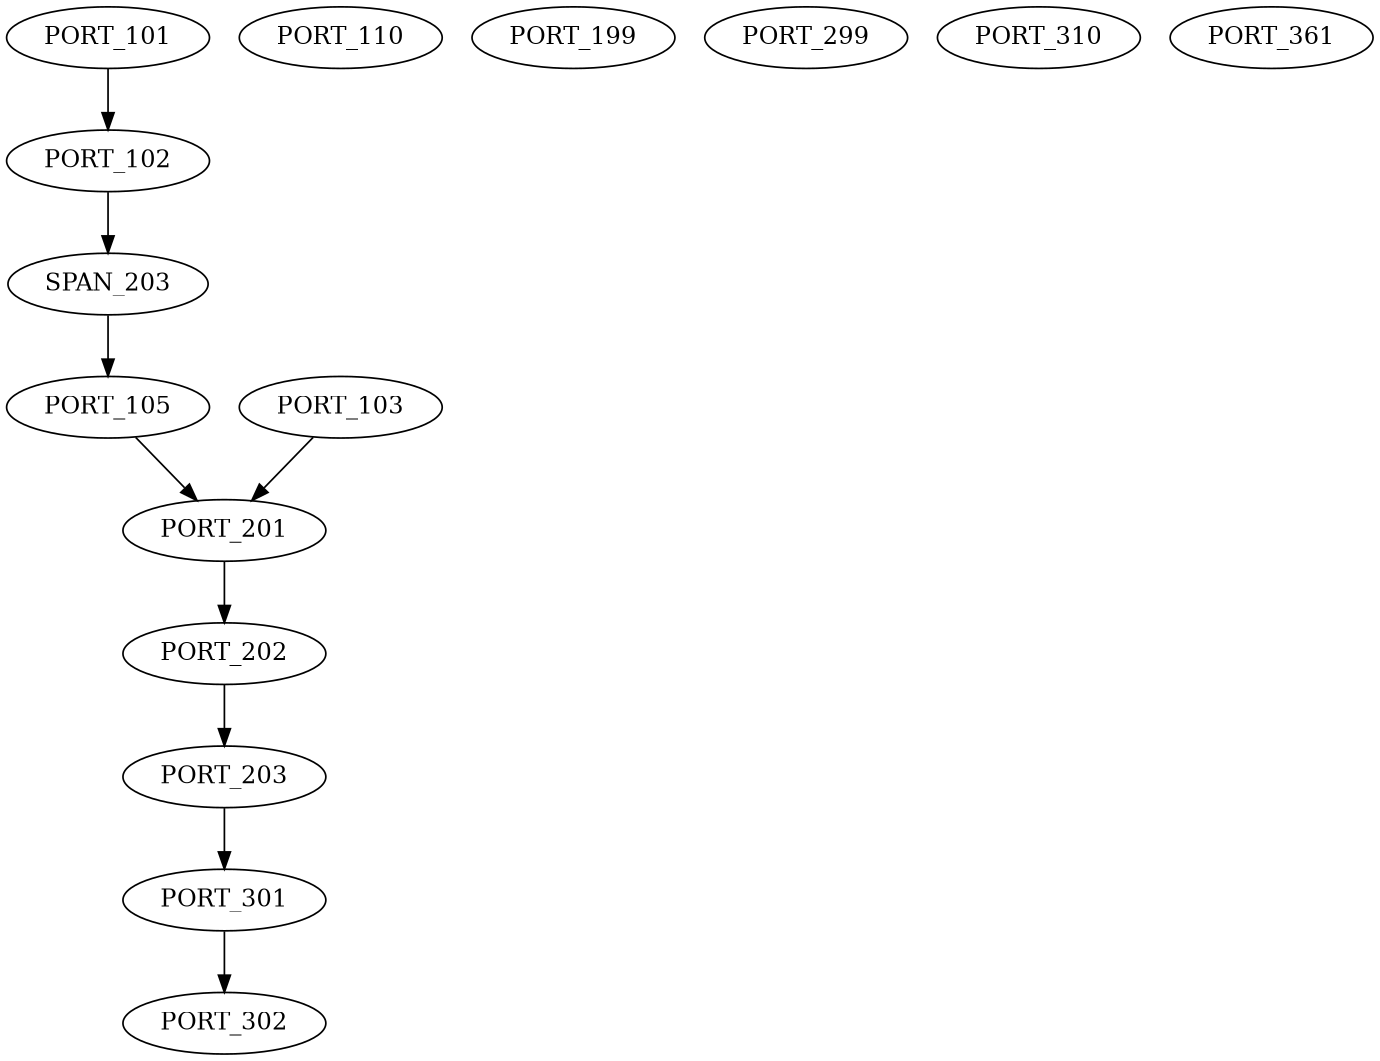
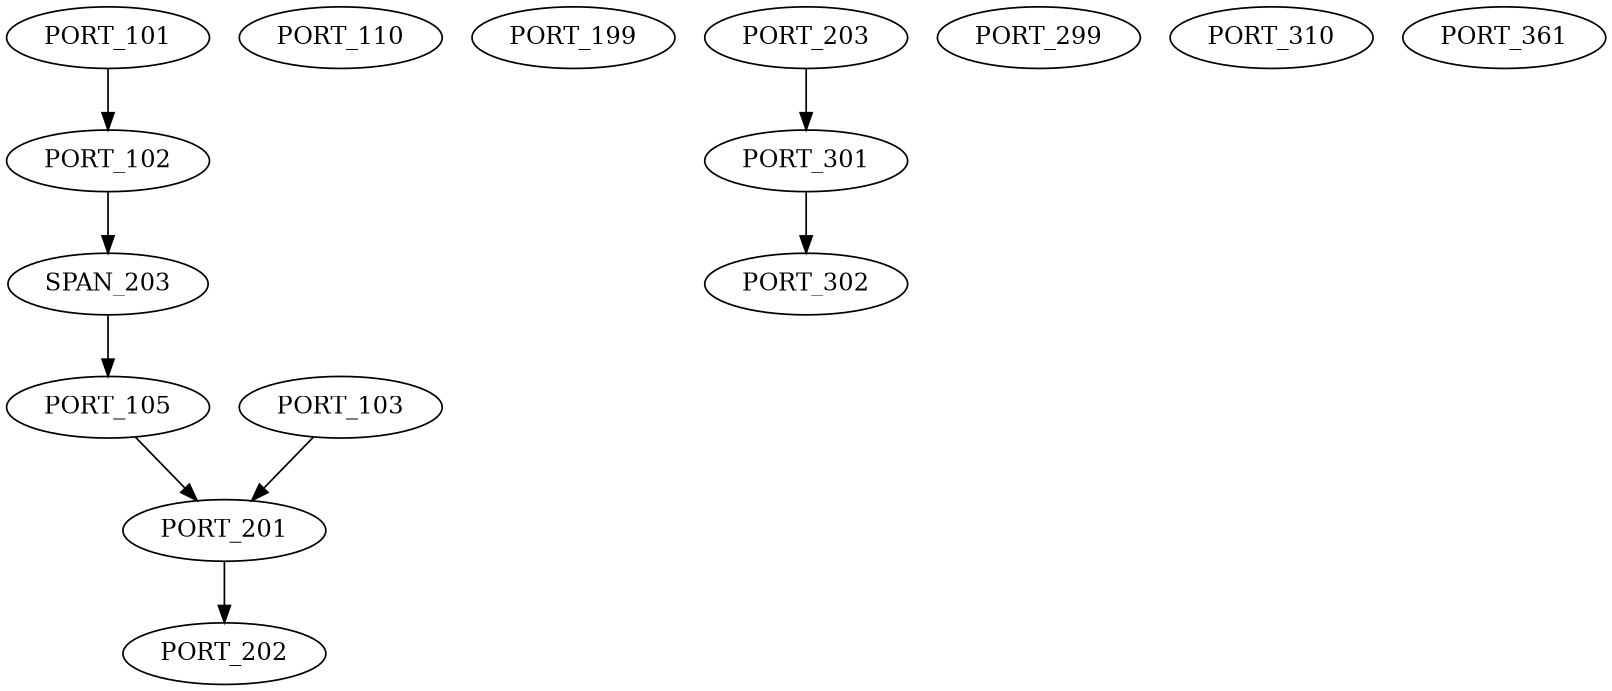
(224, 707) -> none
